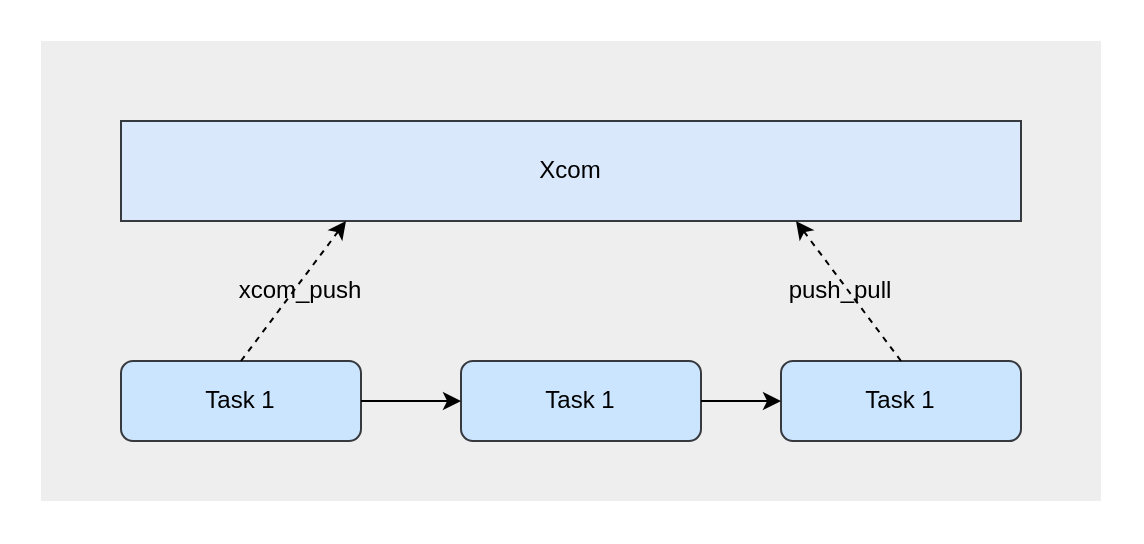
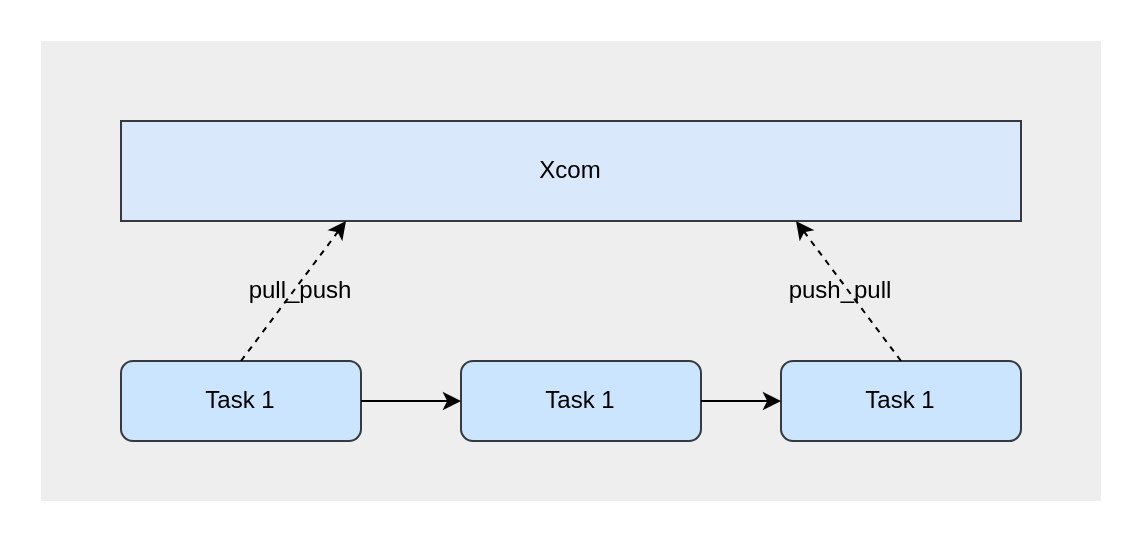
(301, 291) -> (301, 291)
